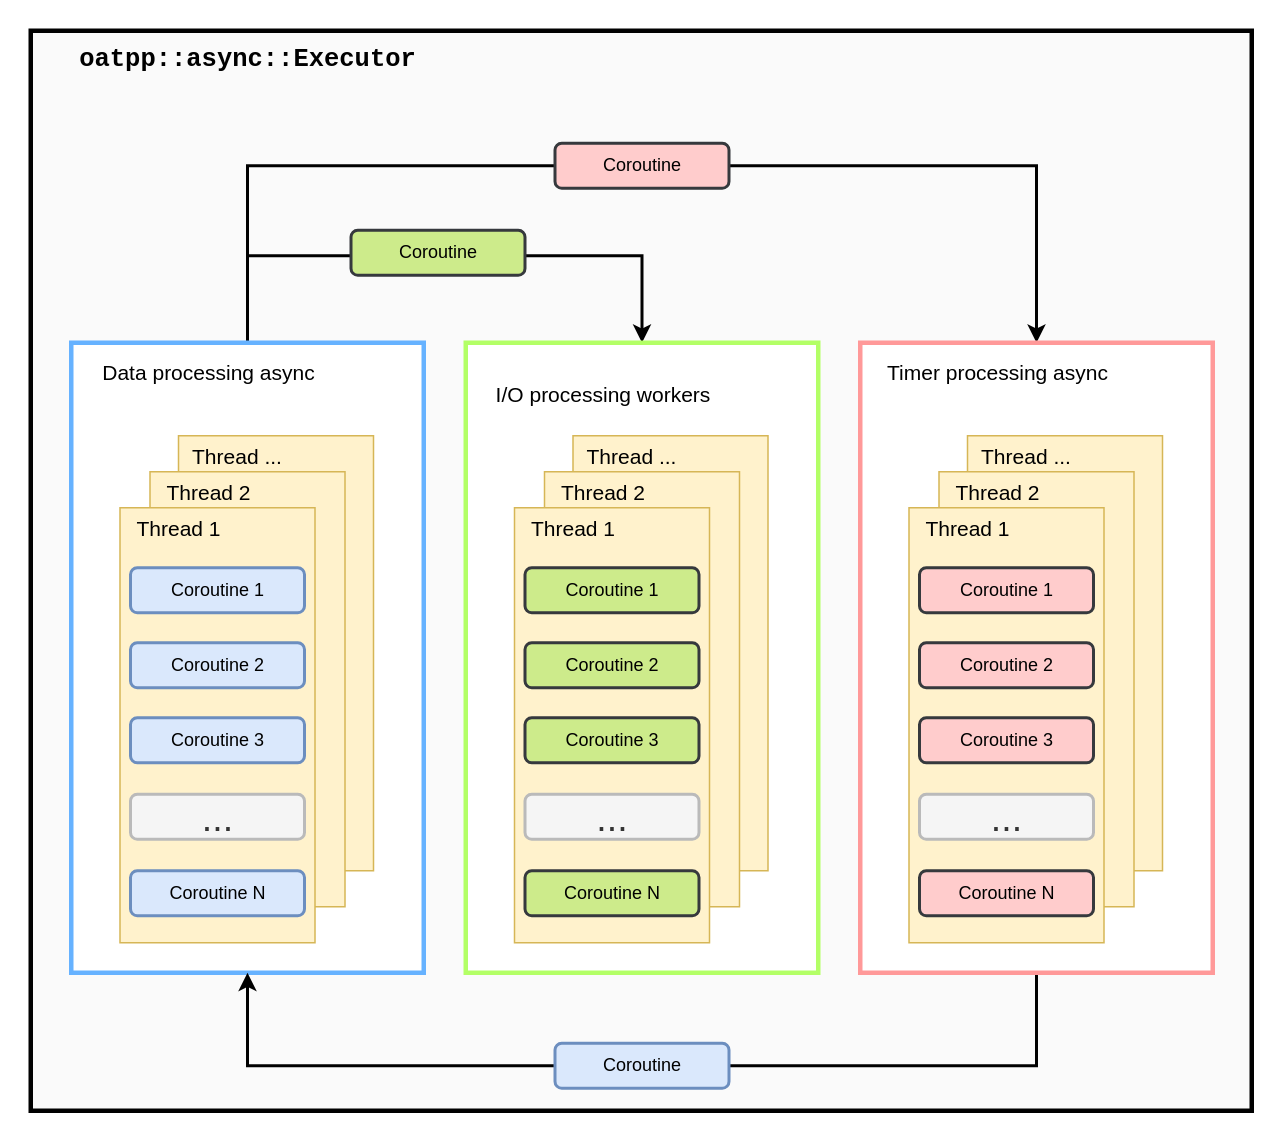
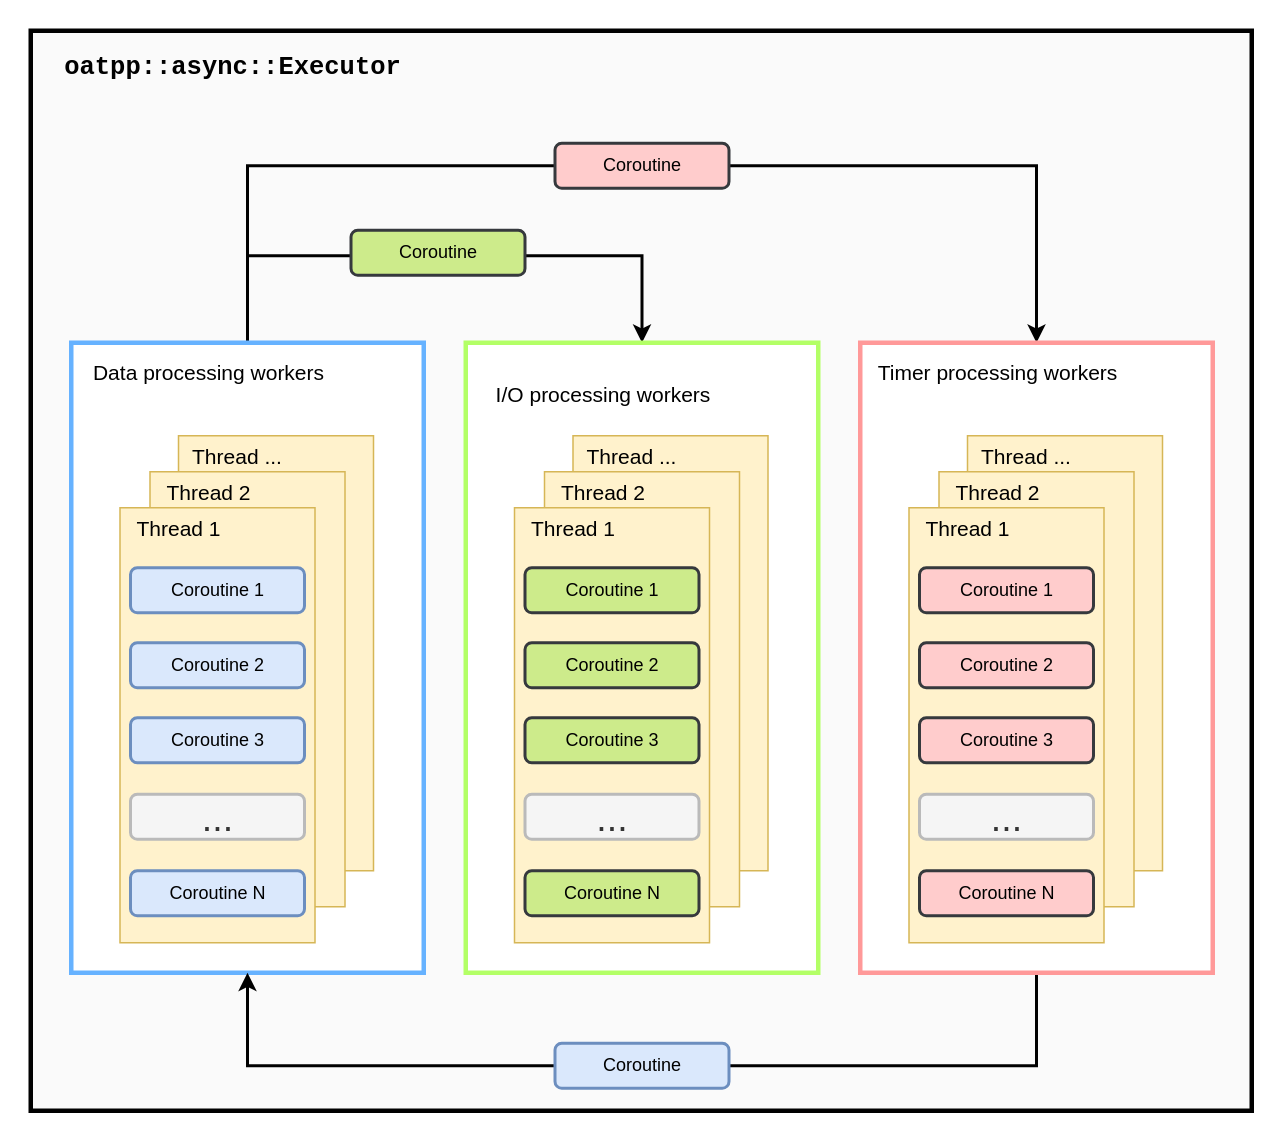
(248, 61) -> (233, 68)
(209, 373) -> (209, 373)
(998, 373) -> (998, 373)
